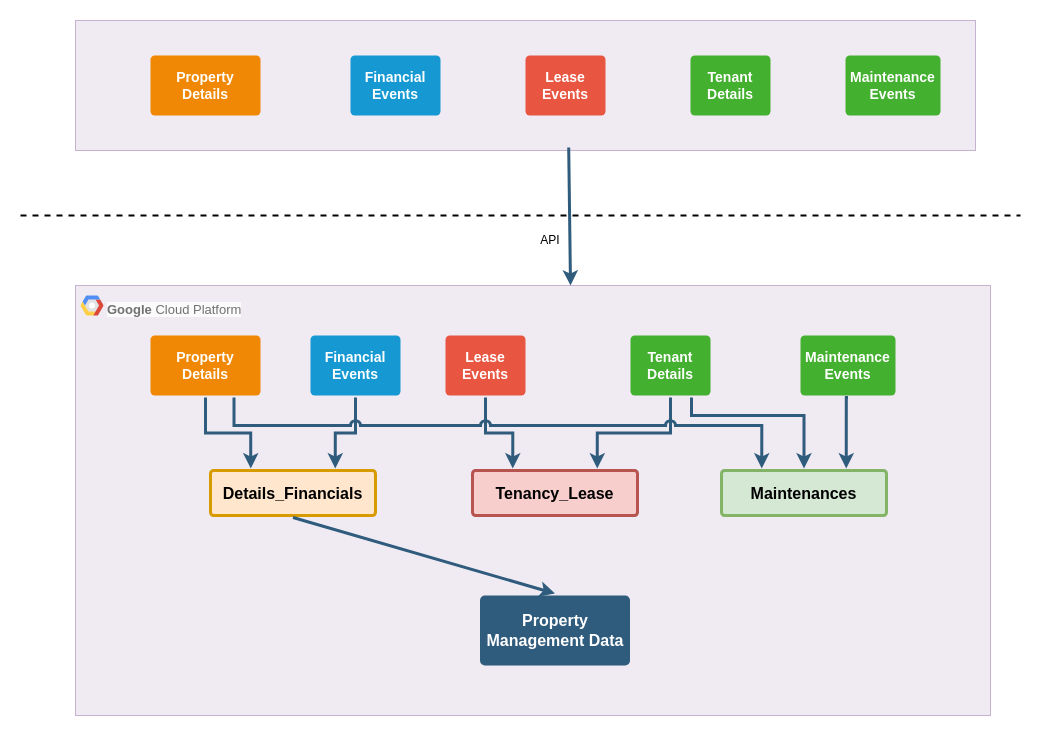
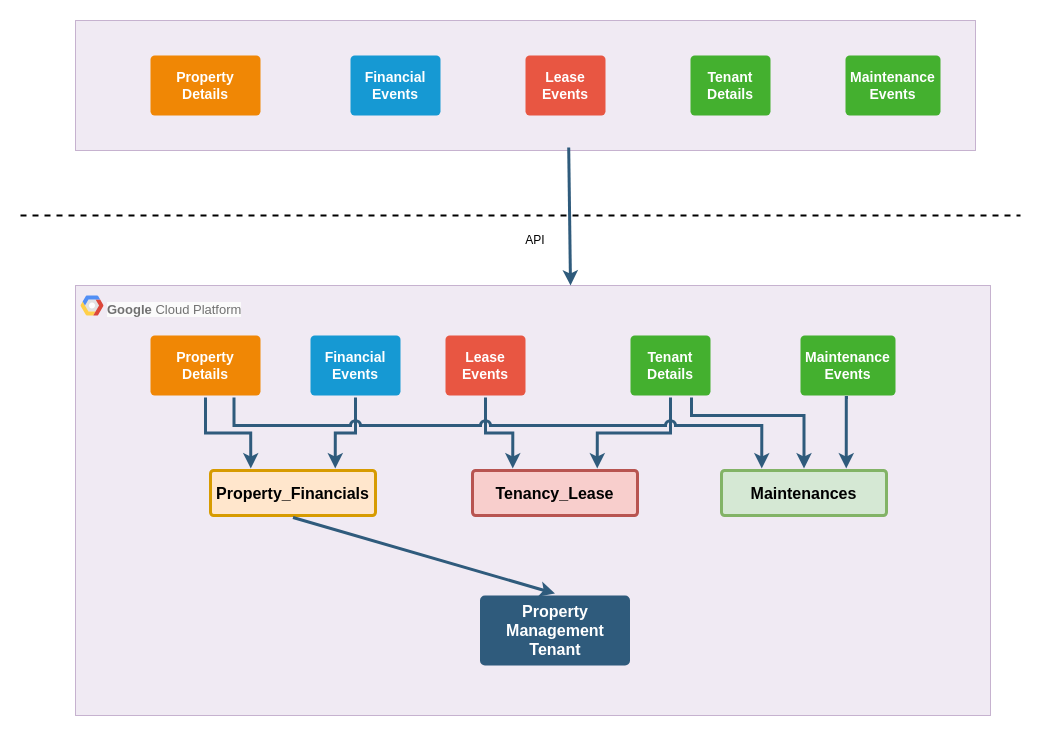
(551, 241) -> (536, 241)
(293, 494) -> (293, 494)
(556, 631) -> (556, 631)
